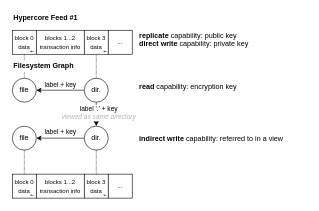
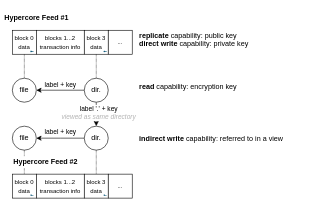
(90, 18) -> (81, 18)
(45, 66) -> none
none -> (90, 162)
